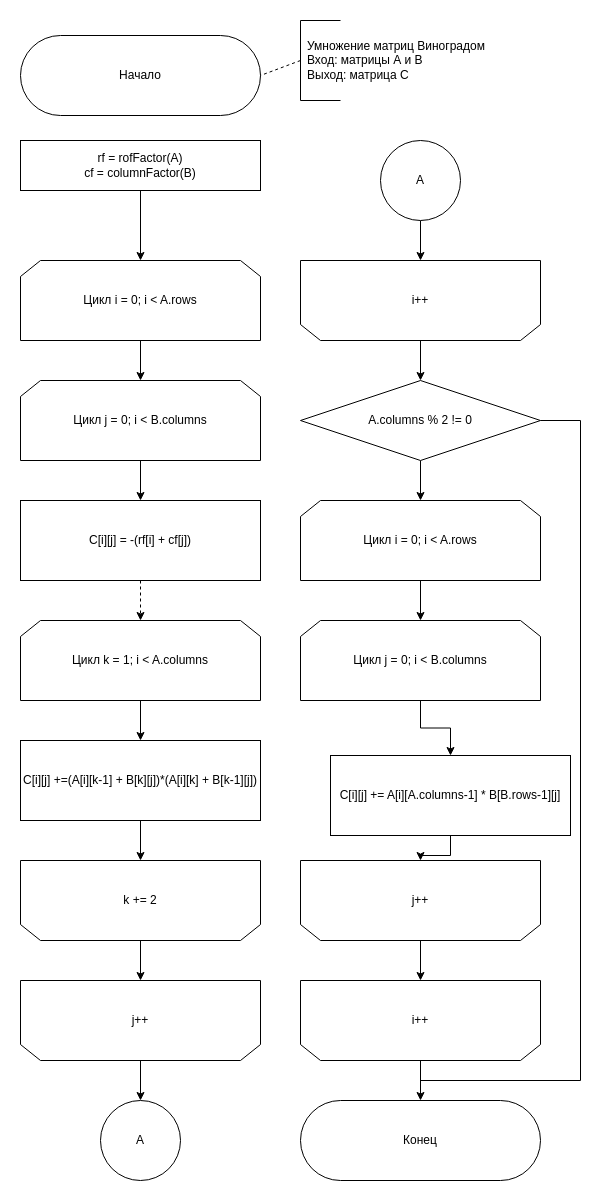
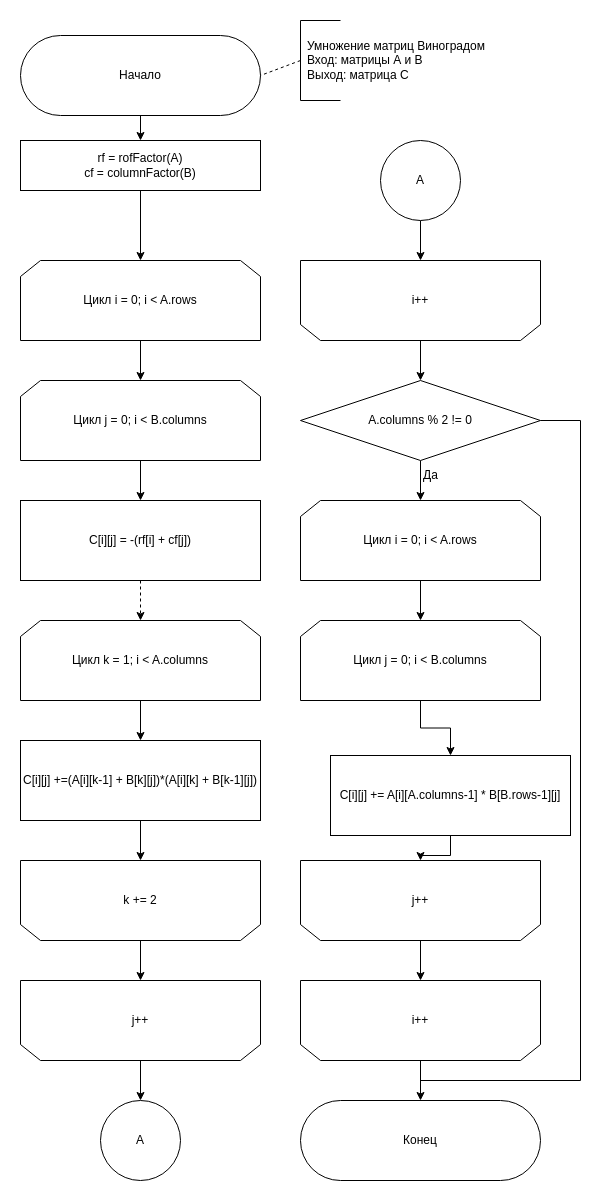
none -> (141, 125)
none -> (431, 476)
